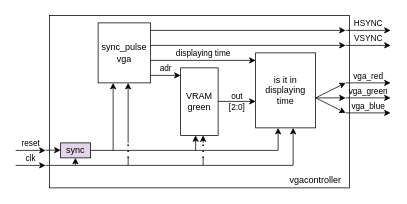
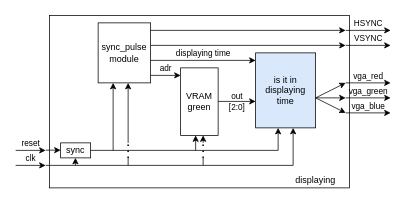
(124, 53) -> (124, 53)
(285, 90) -> (285, 90)
(75, 150) -> (75, 150)
(315, 180) -> (315, 180)
